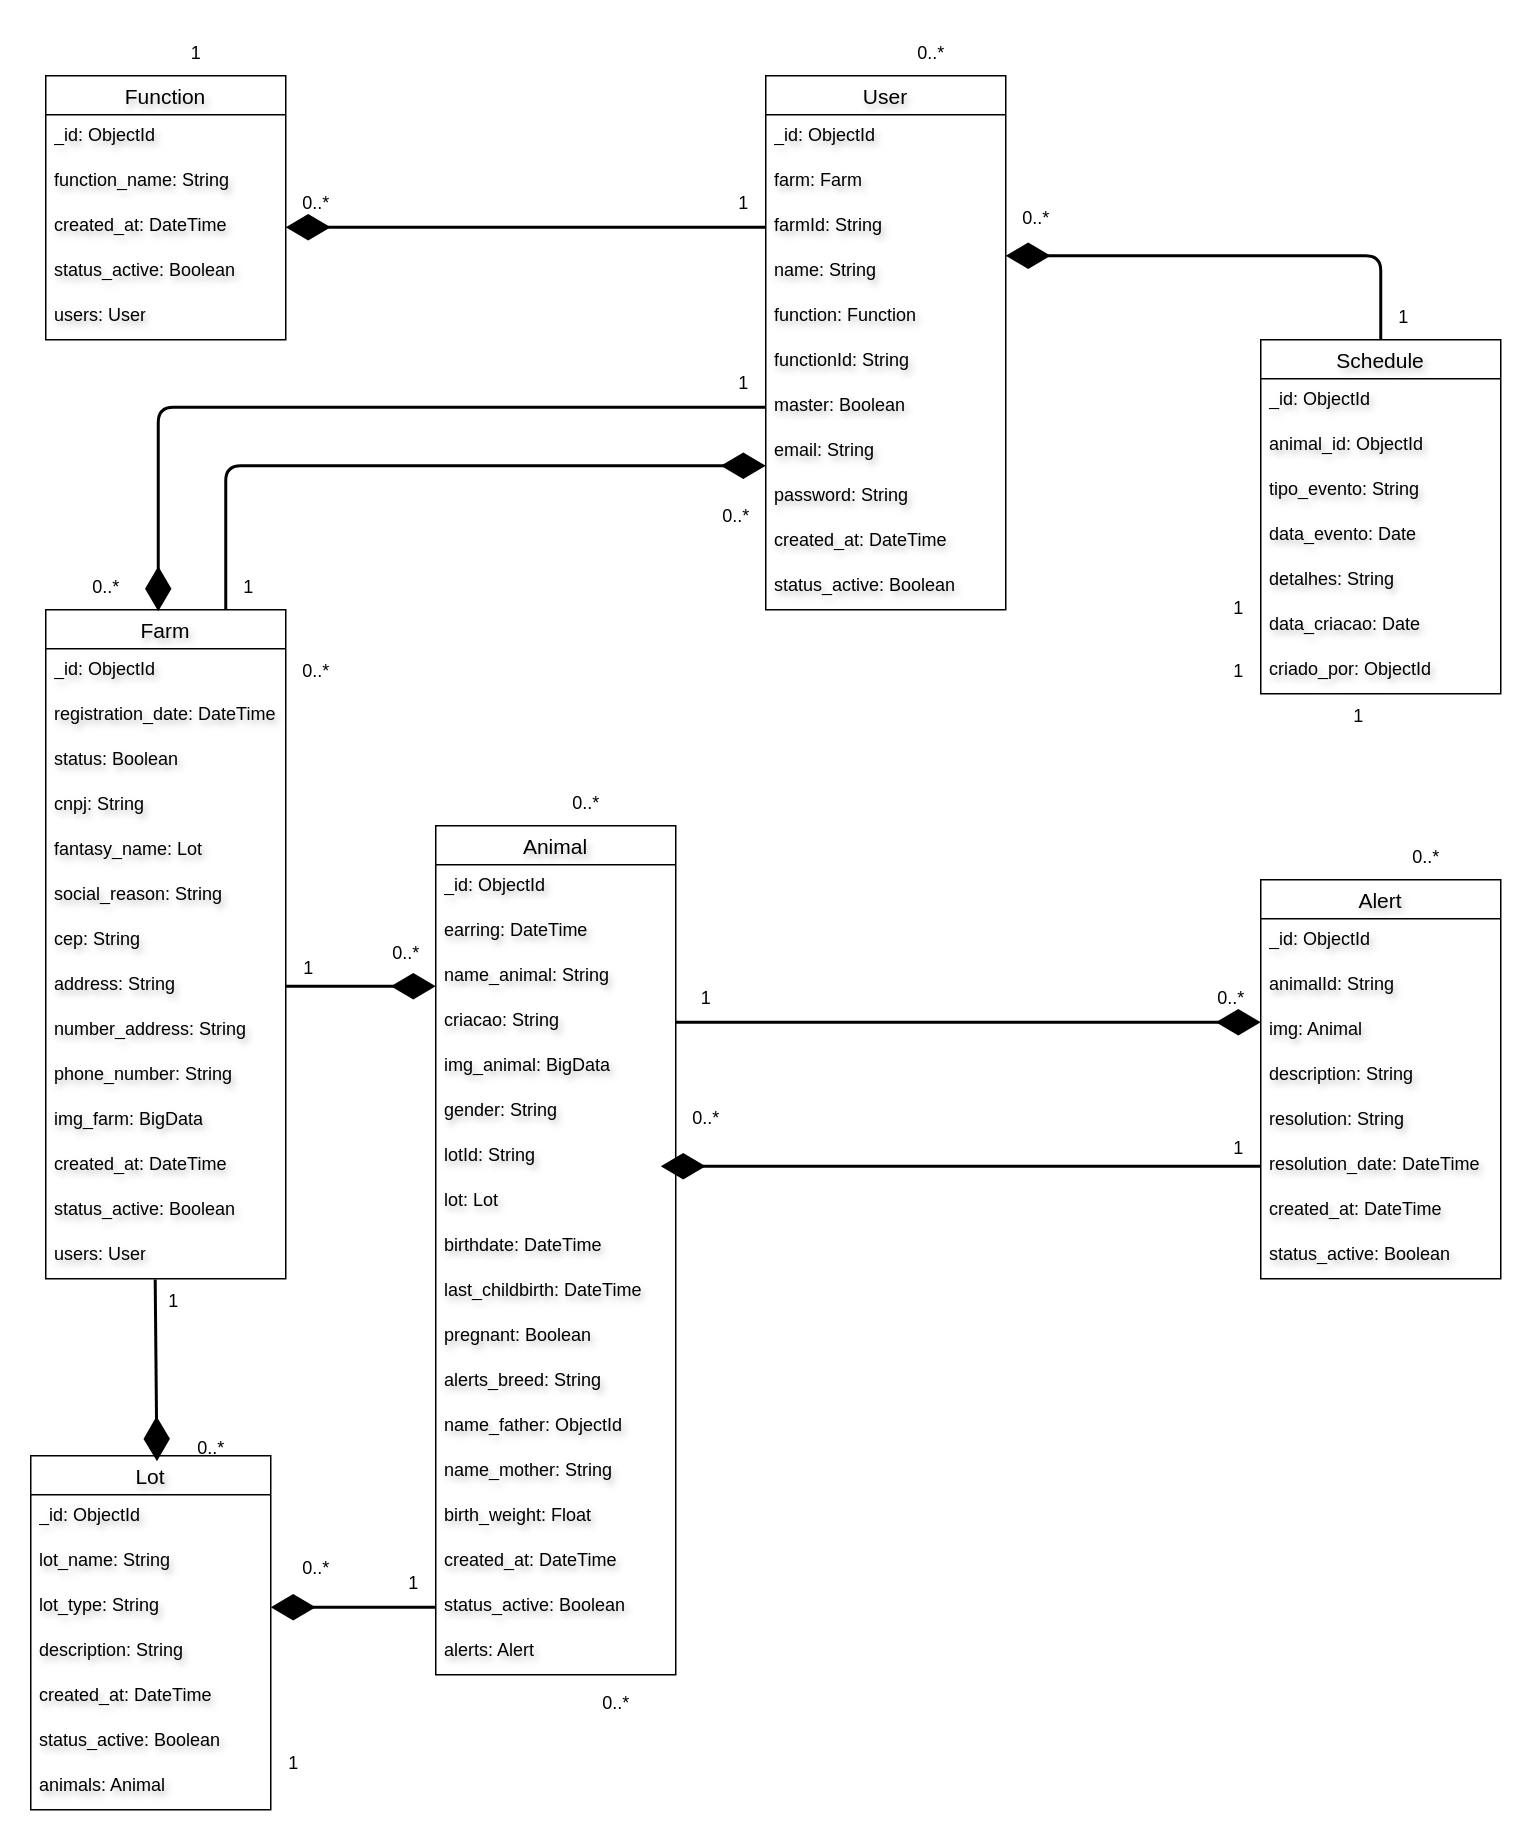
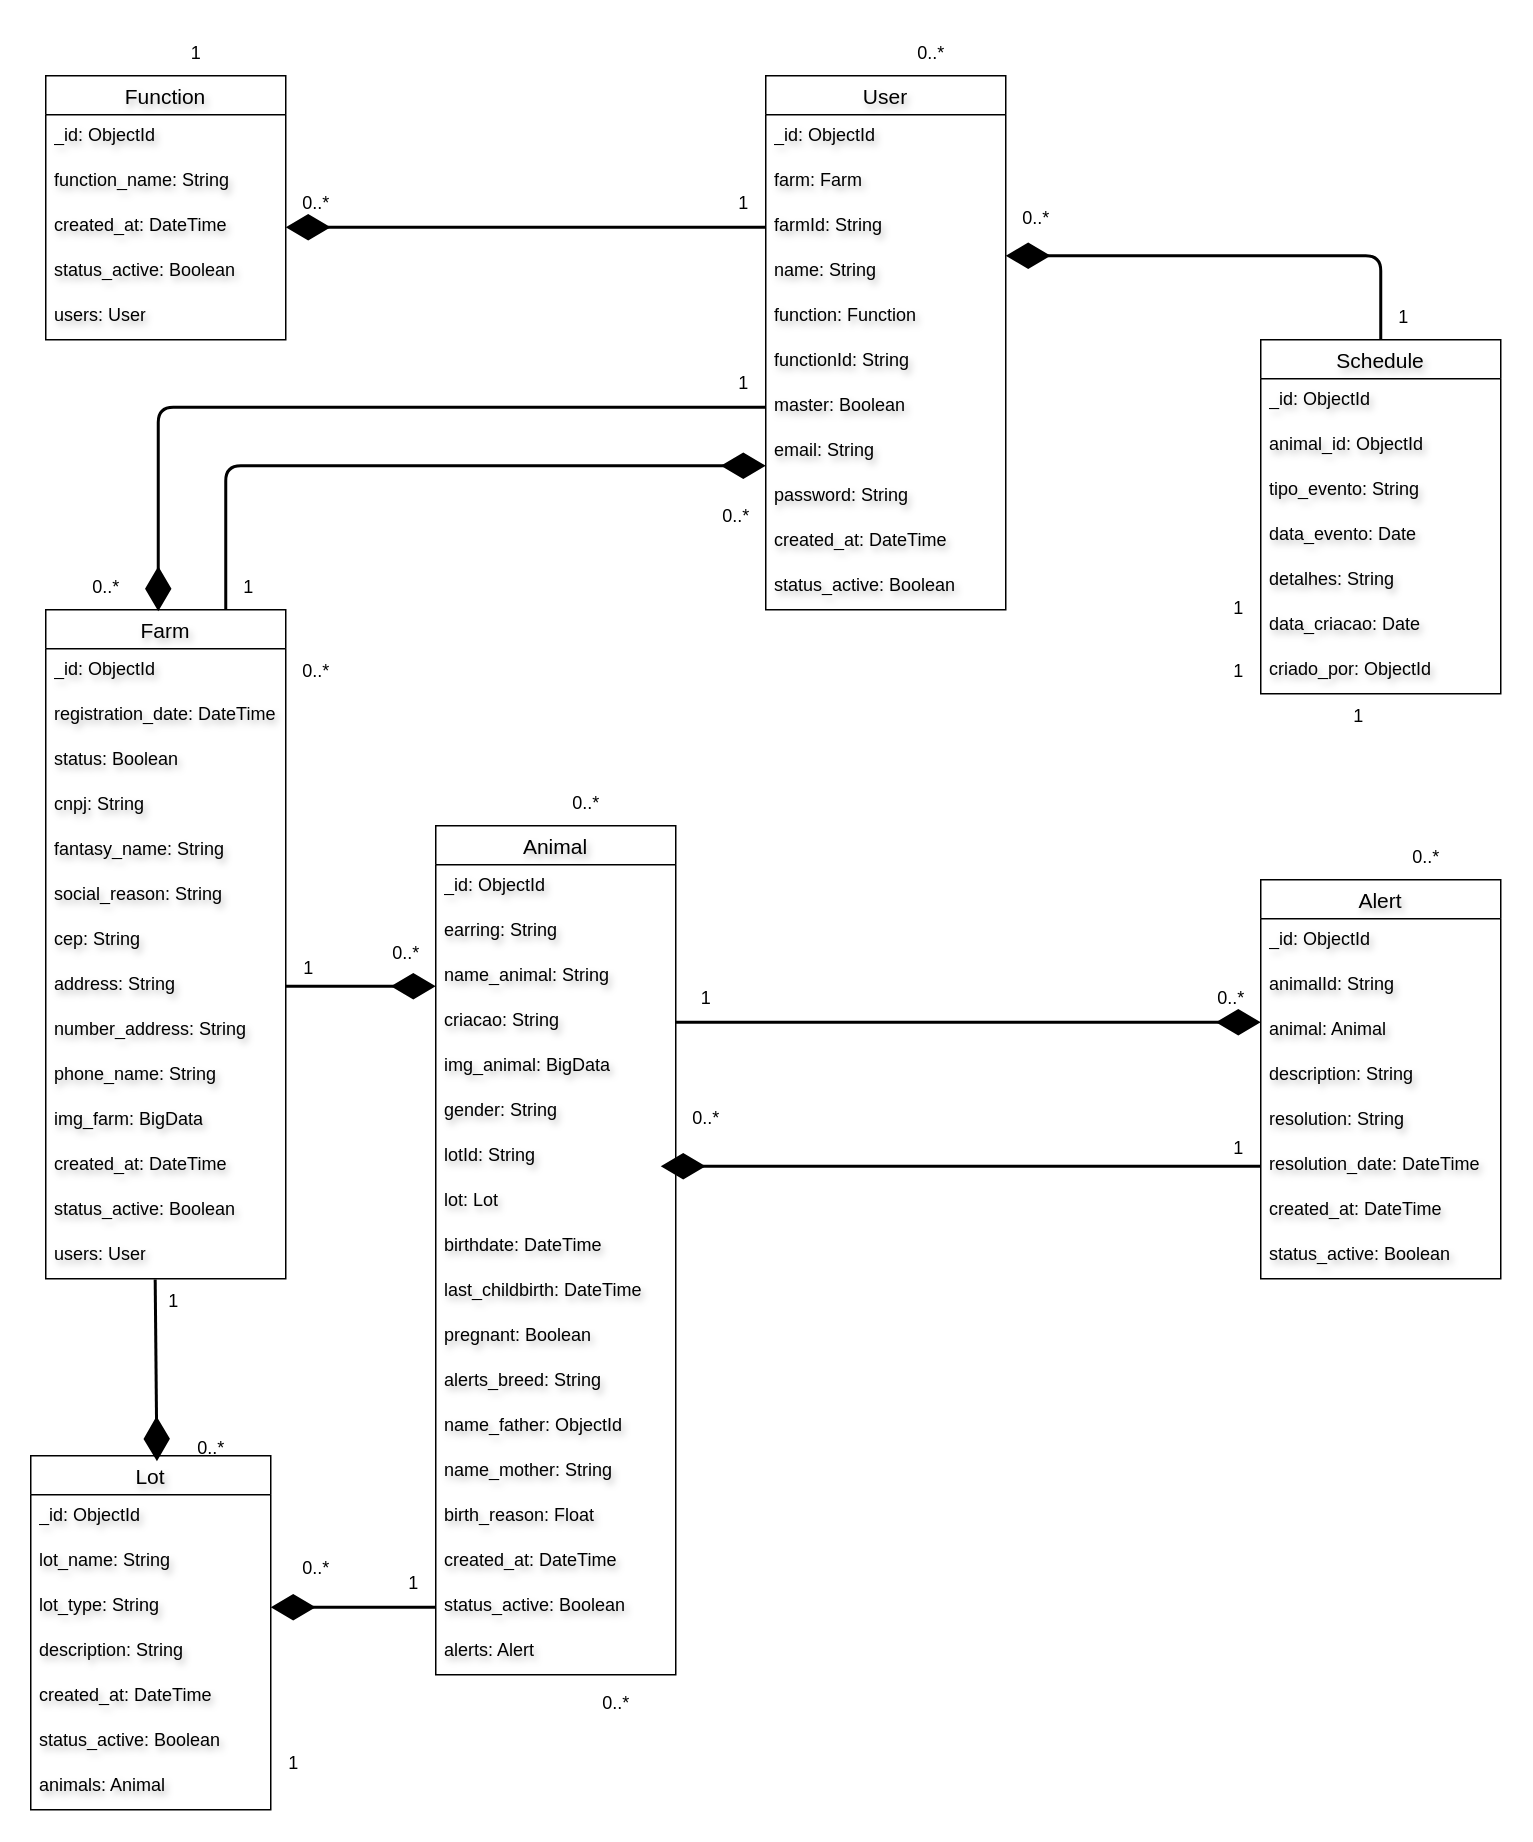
(136, 850) -> (149, 850)
(521, 931) -> (511, 931)
(1313, 1030) -> (1326, 1030)
(149, 1075) -> (138, 1075)
(529, 1516) -> (531, 1516)
